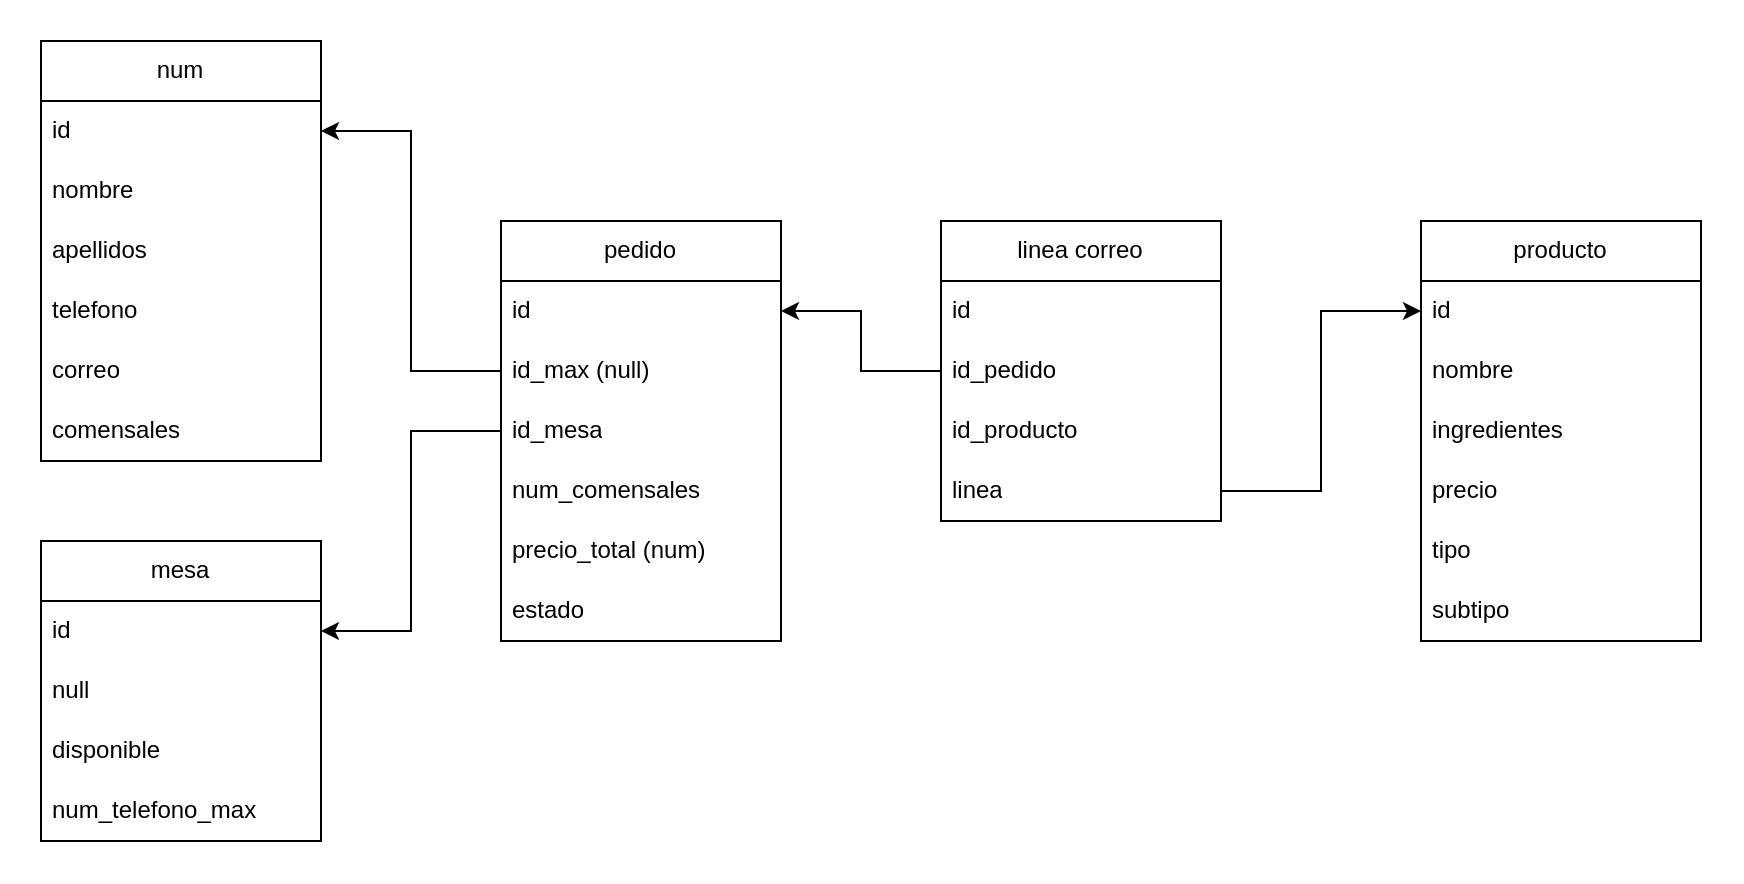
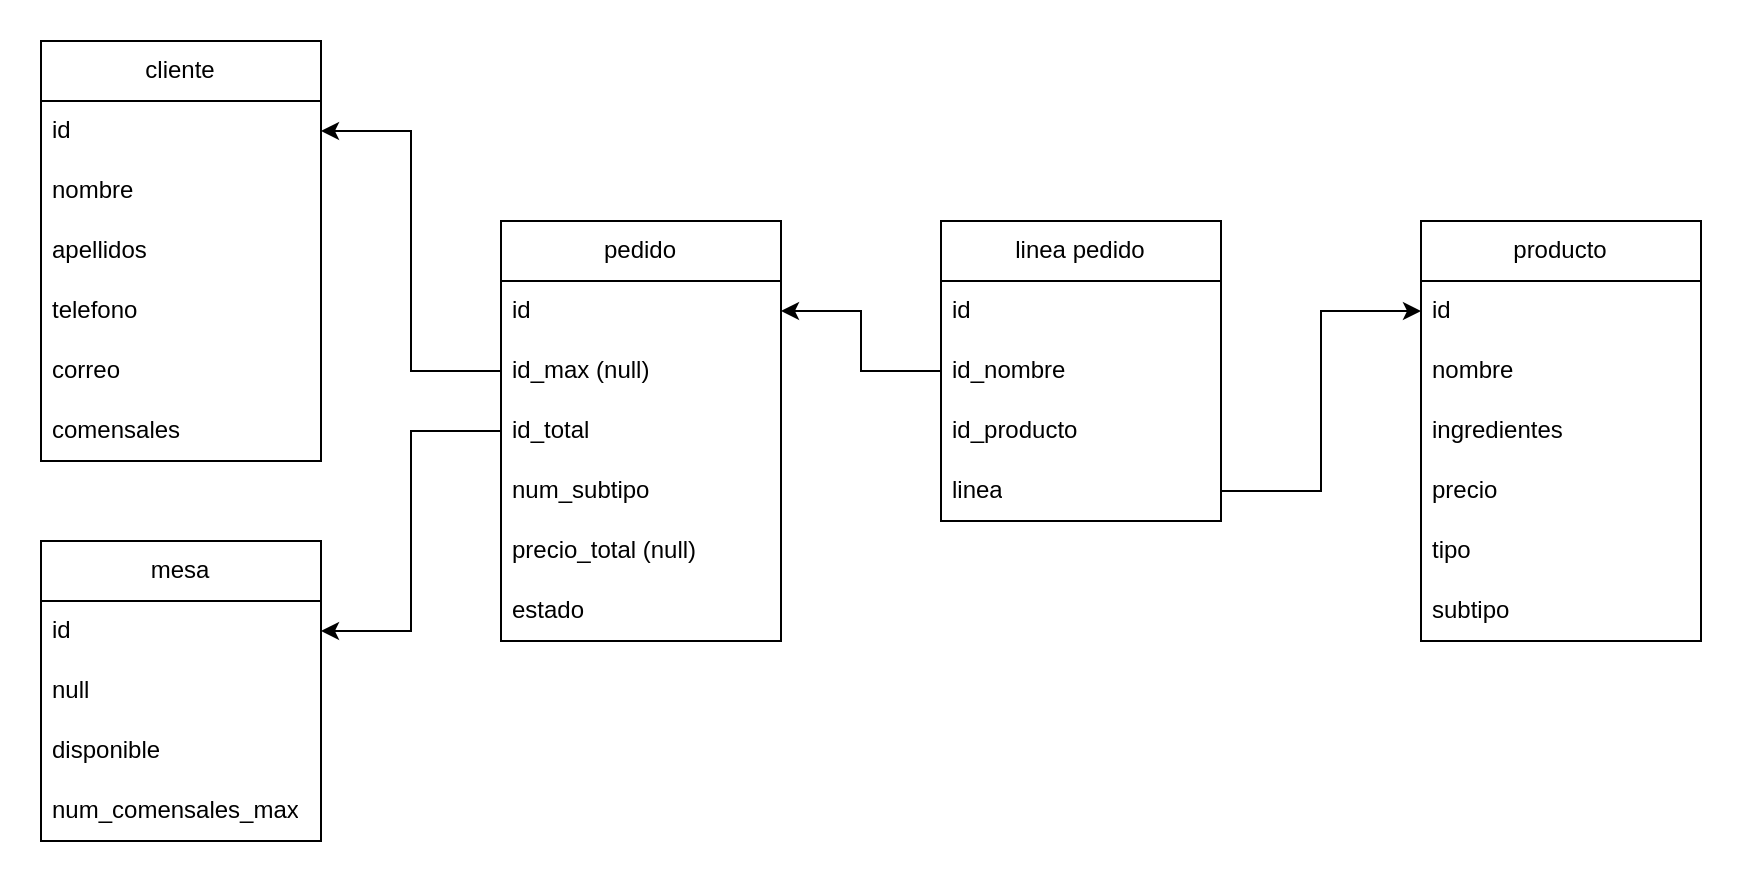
(181, 71) -> (181, 71)
(1081, 251) -> (1081, 251)
(1007, 371) -> (1010, 371)
(557, 431) -> (561, 431)
(604, 491) -> (584, 491)
(625, 551) -> (625, 551)
(157, 811) -> (171, 811)
